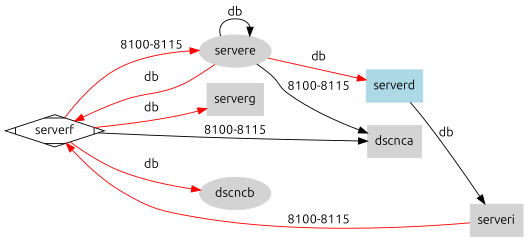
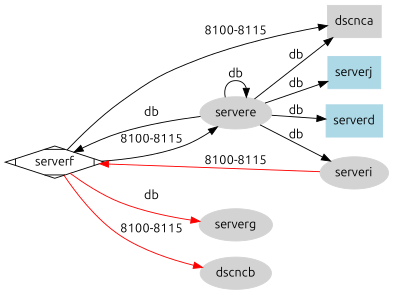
(119, 68) -> (158, 153)
(313, 68) -> (294, 117)
none -> (354, 73)
(319, 86) -> (296, 55)
(150, 94) -> (140, 127)
(235, 99) -> (236, 225)
(446, 148) -> (291, 141)
(152, 164) -> (152, 229)
(497, 220) -> (354, 173)
